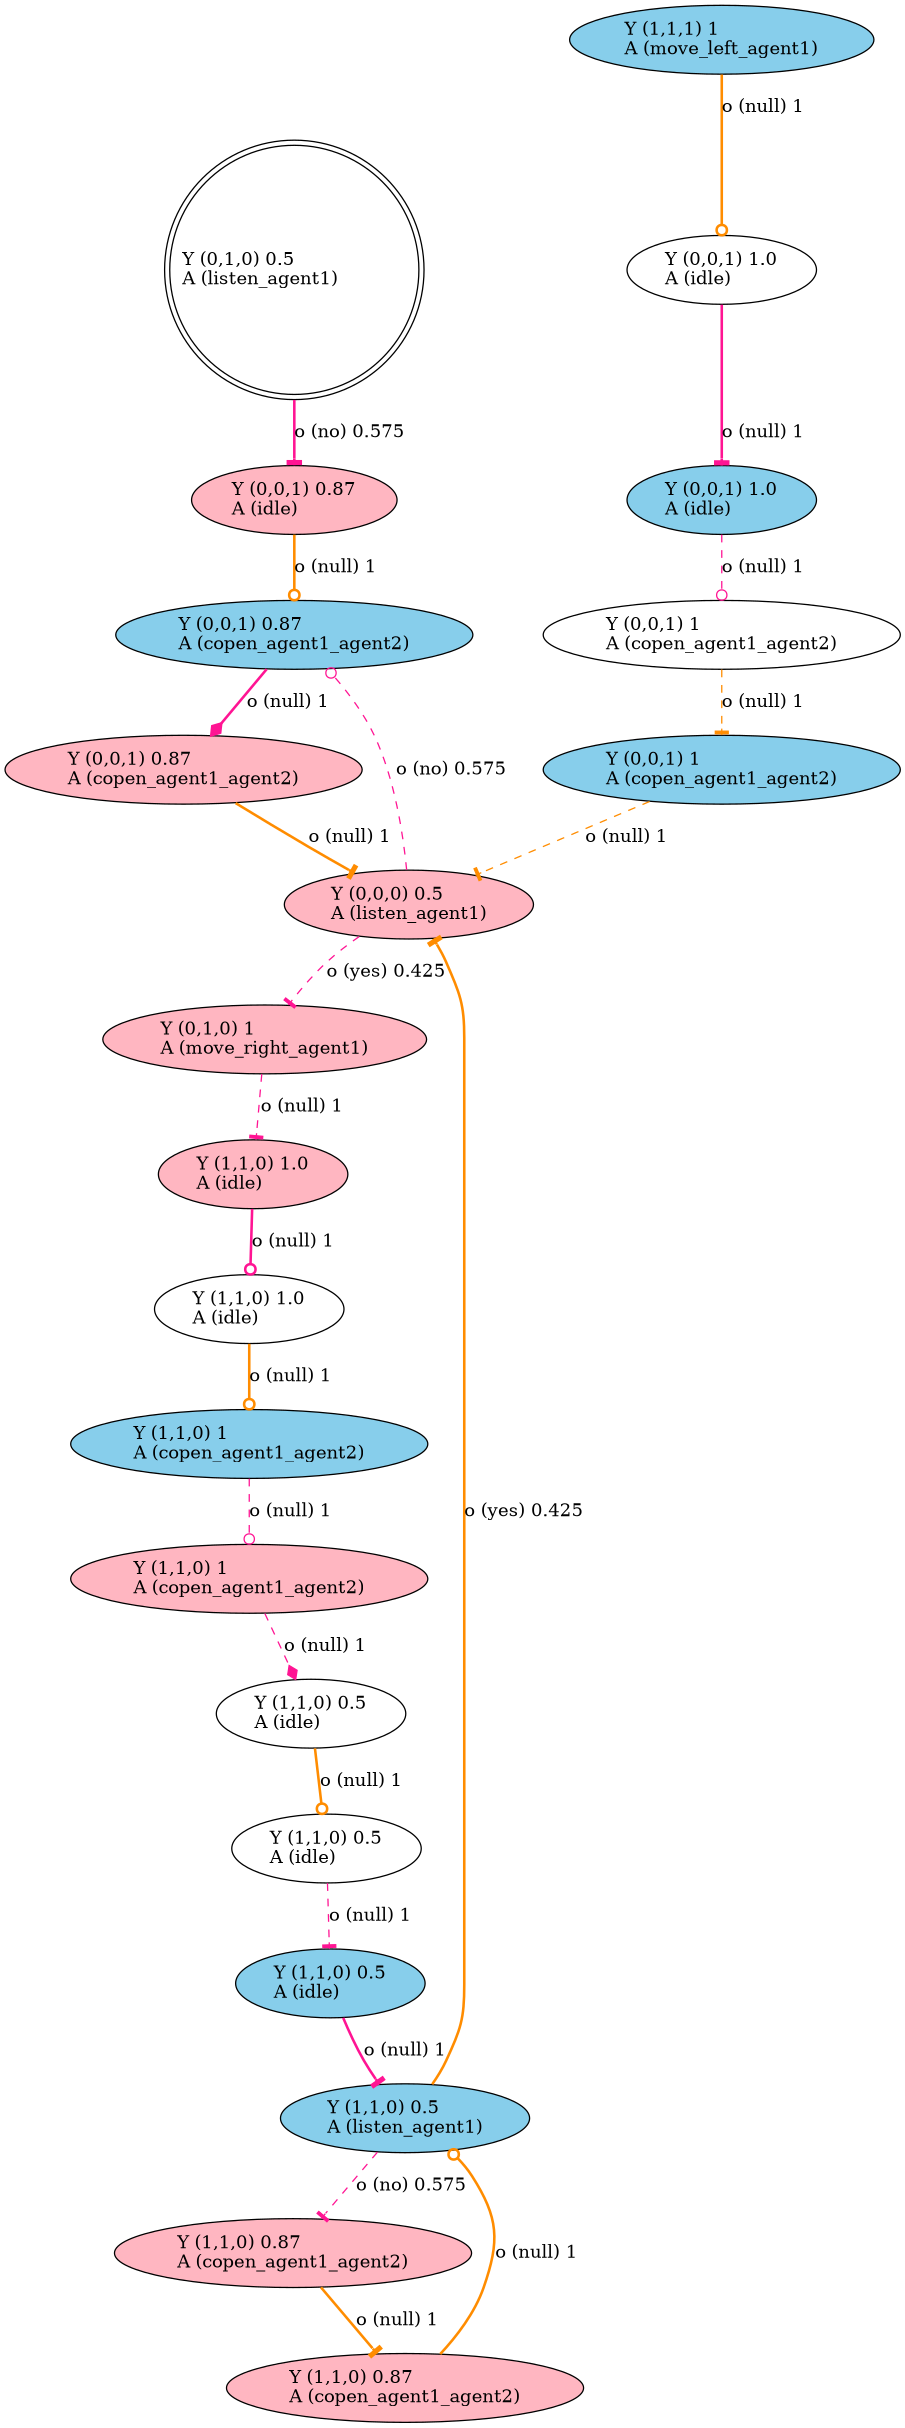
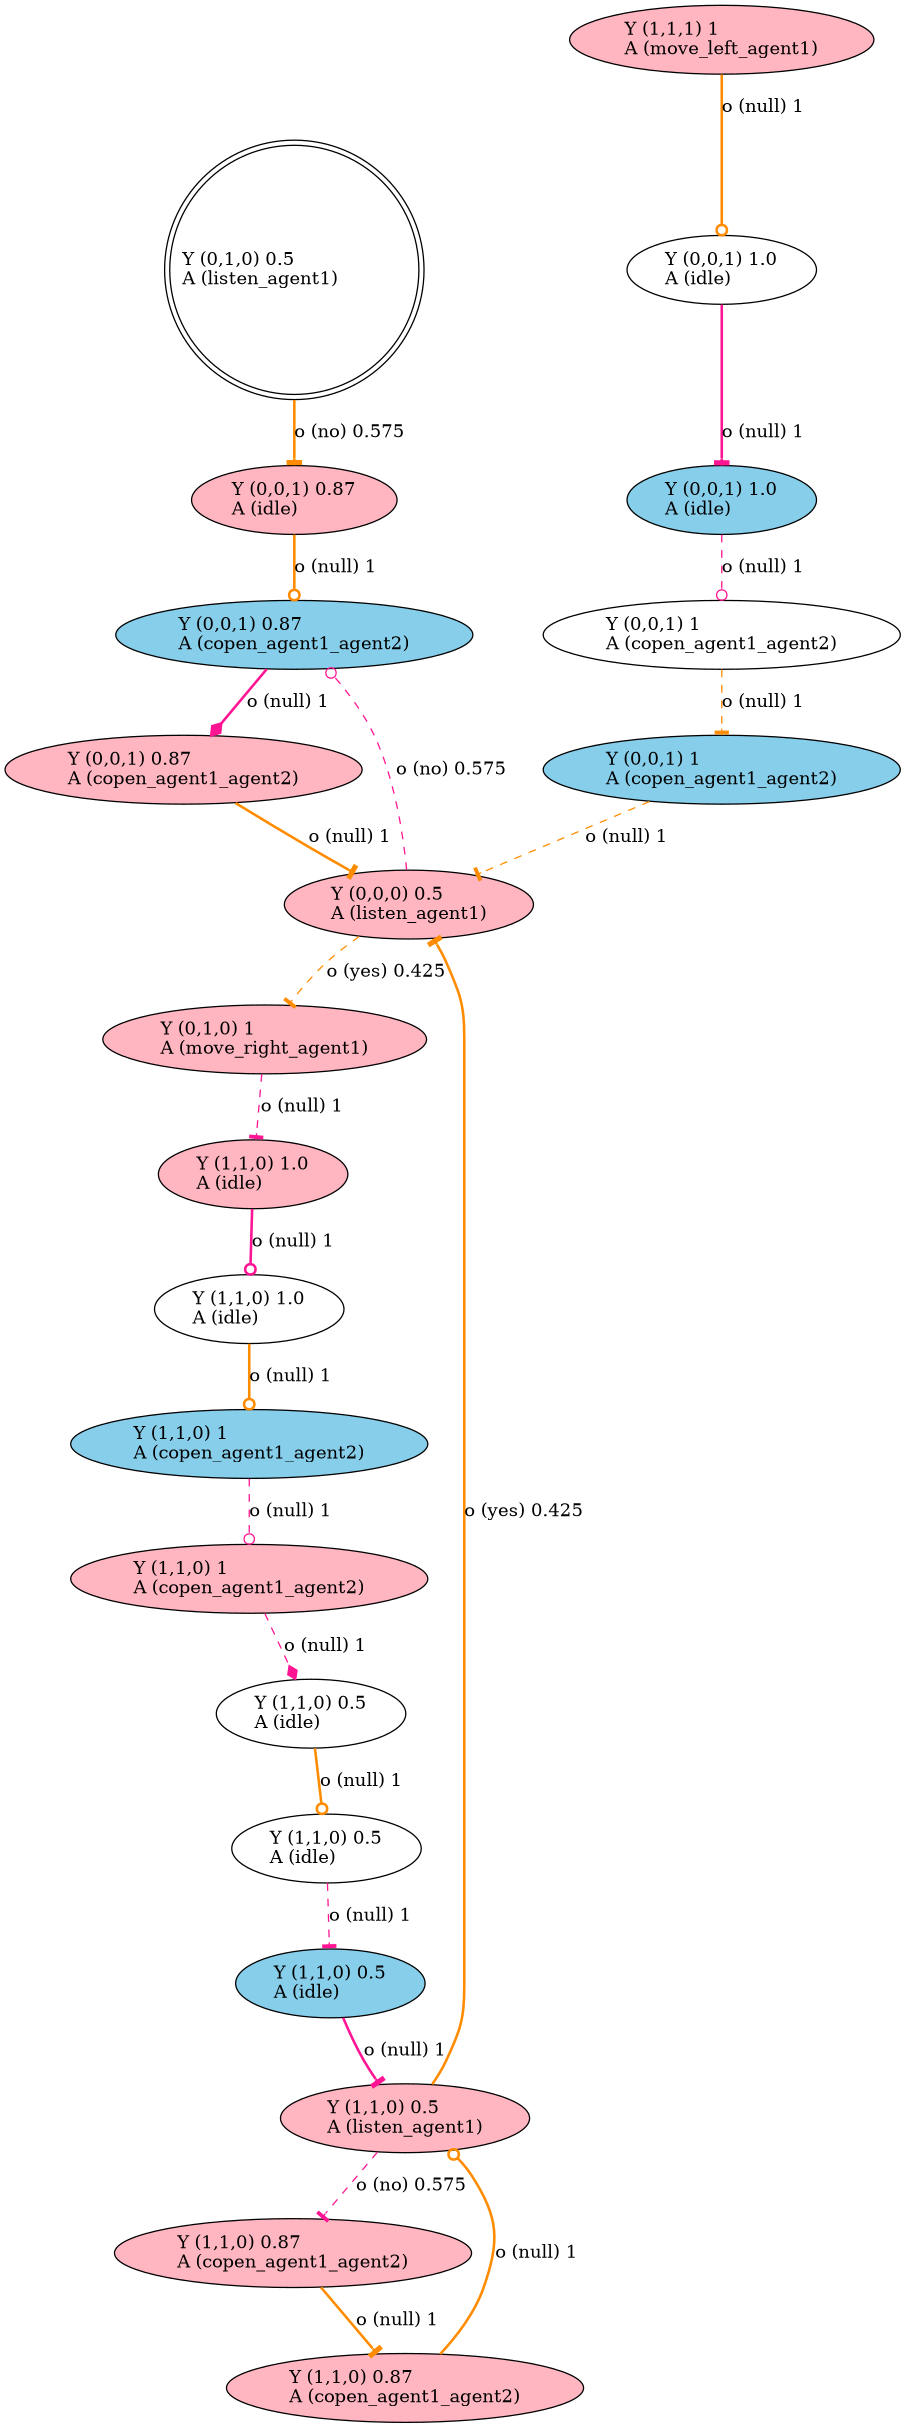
(722, 40) -> (722, 40)
(294, 429) -> (294, 429)
(323, 965) -> (323, 965)
(405, 2118) -> (405, 2118)
